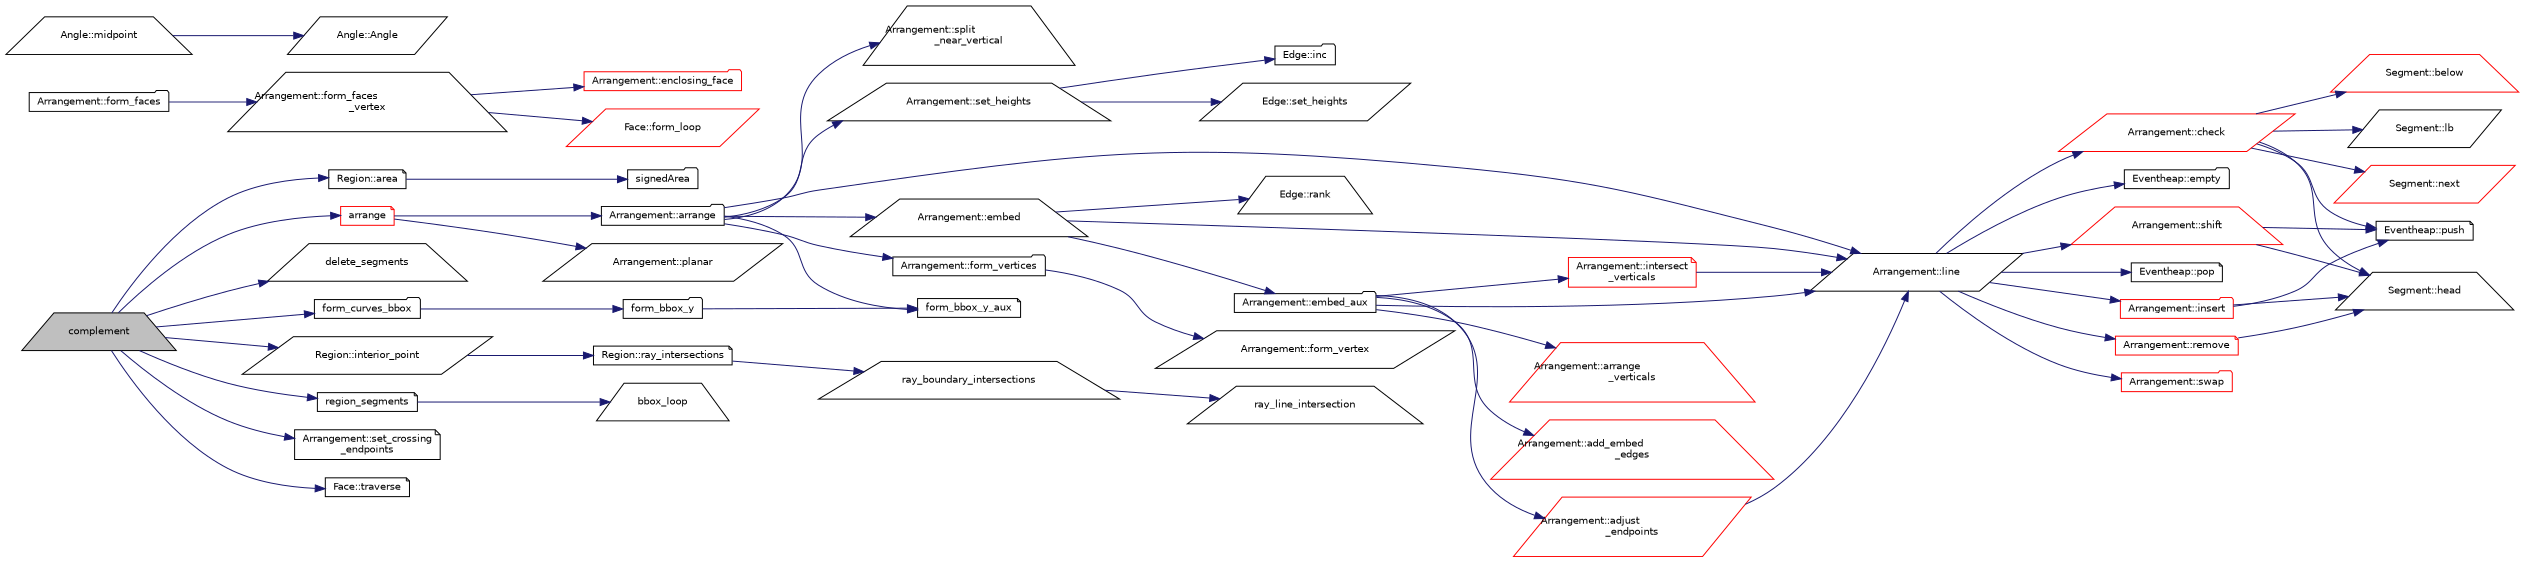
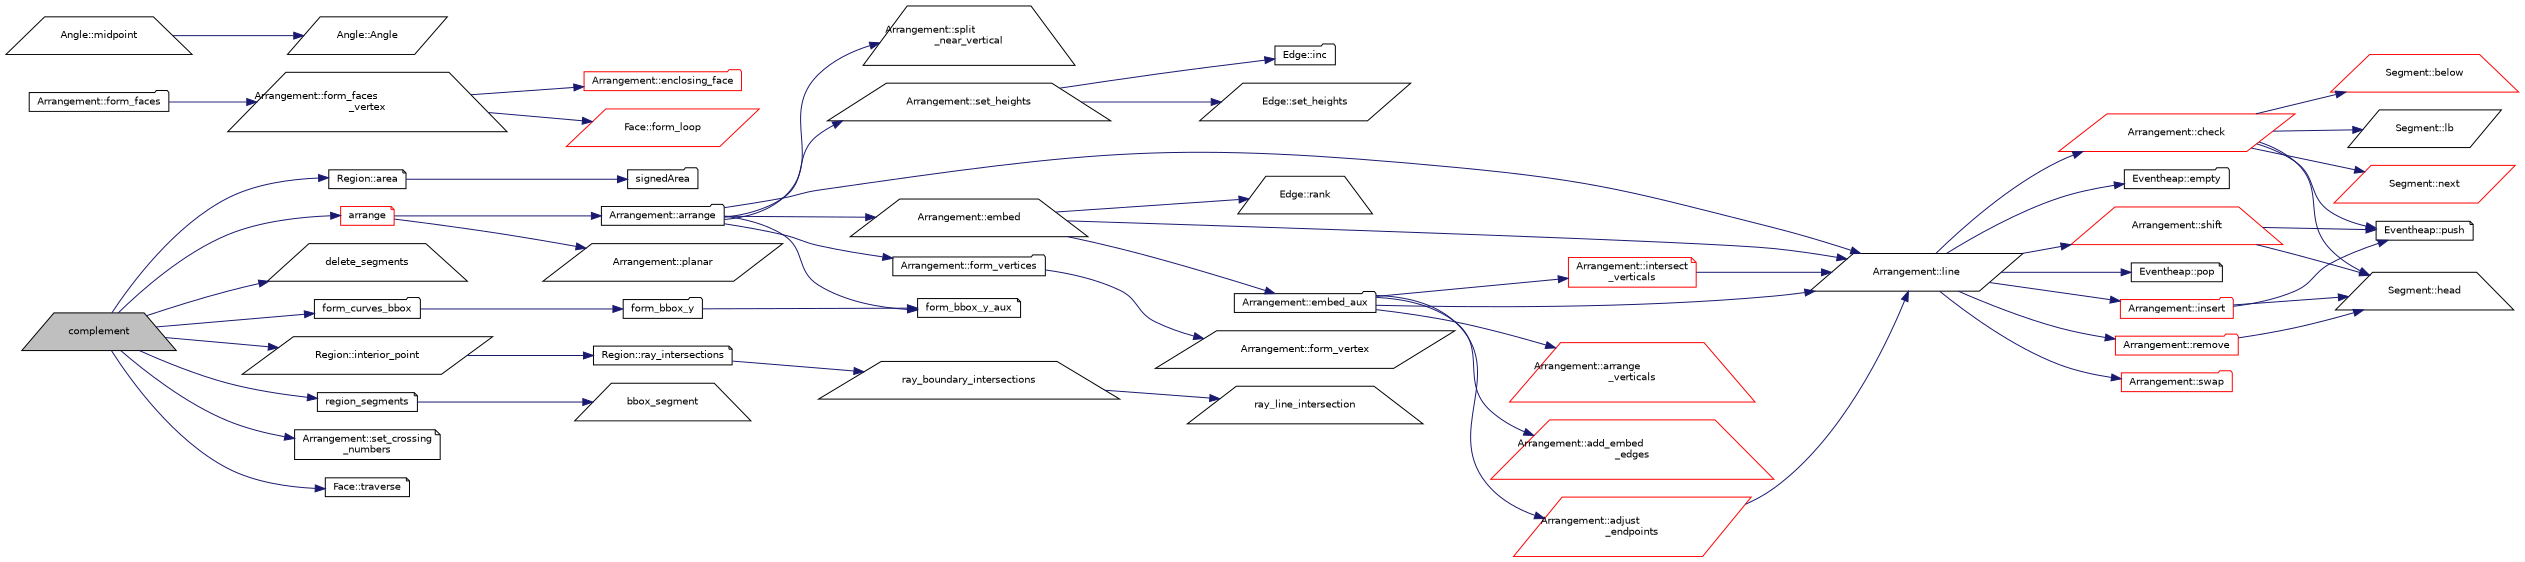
(2177, 346) -> (2177, 346)
(663, 402) -> (663, 402)
(367, 445) -> (367, 445)
